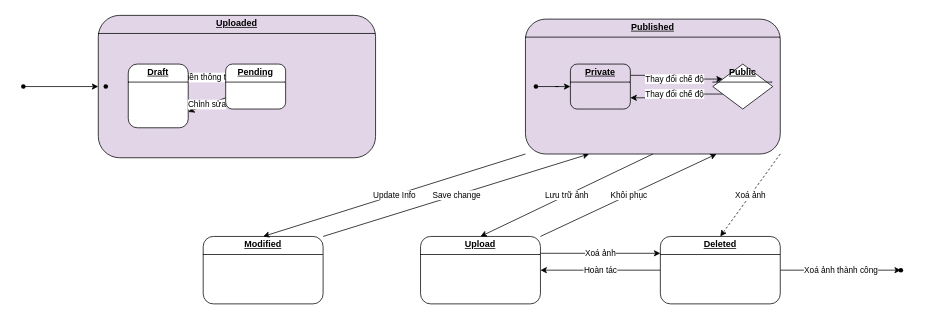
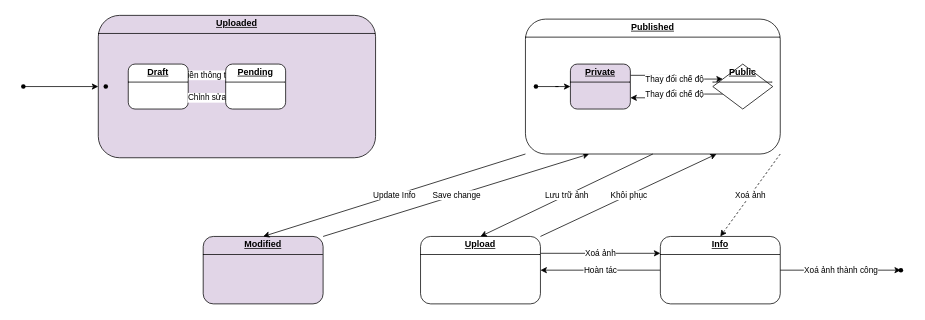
(653, 87) -> (653, 87)
(158, 96) -> (158, 87)
(677, 242) -> (670, 242)
(263, 270) -> (263, 270)
